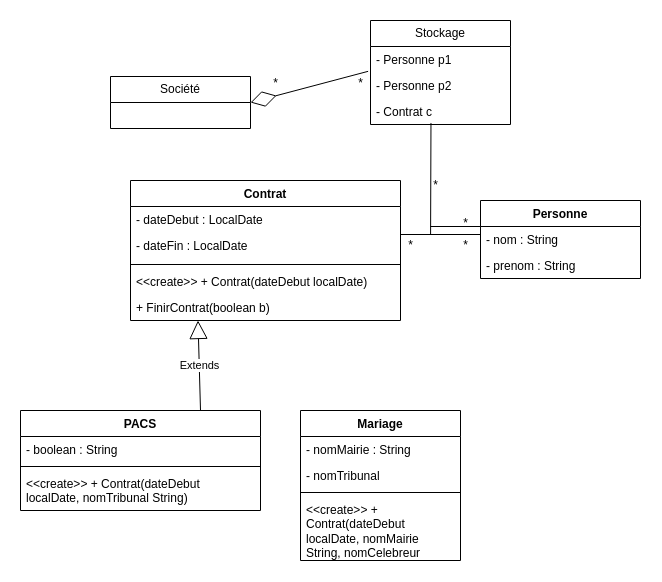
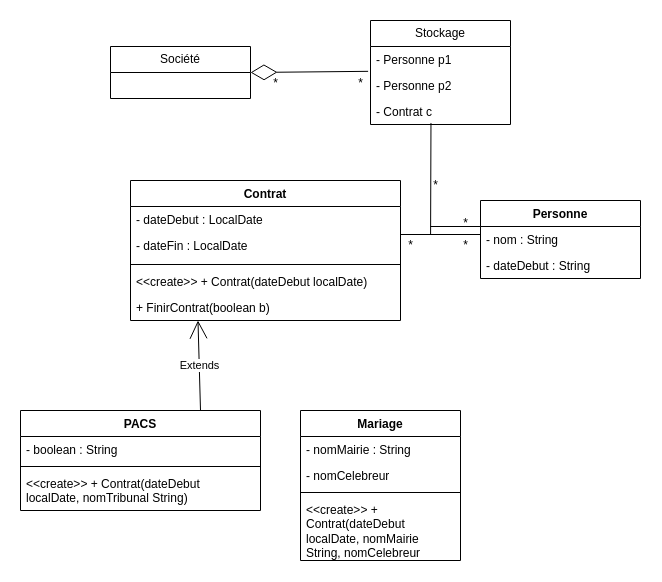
(181, 103) -> (181, 73)
(536, 267) -> (546, 267)
(199, 340) -> (198, 332)
(346, 477) -> (350, 477)
